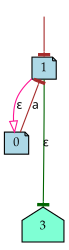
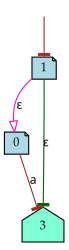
(29, 108) -> (28, 179)
